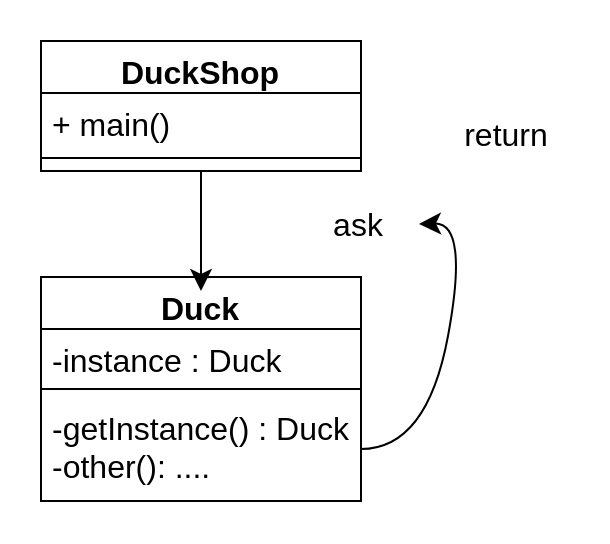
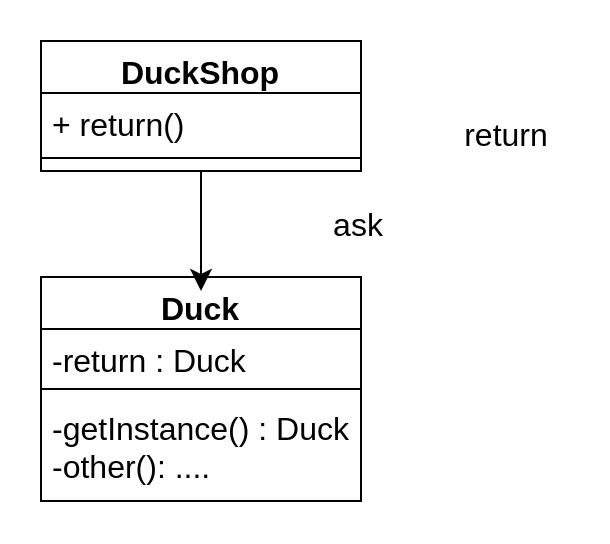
(115, 125) -> (137, 125)
(445, 350) -> none
(179, 361) -> (165, 361)
